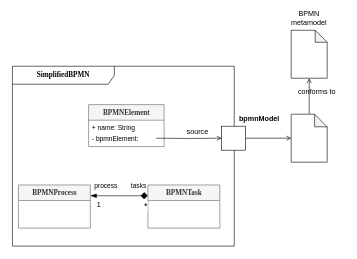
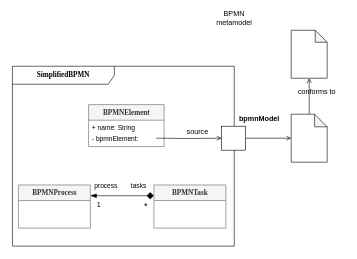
(309, 18) -> (234, 18)
(184, 207) -> (190, 207)
